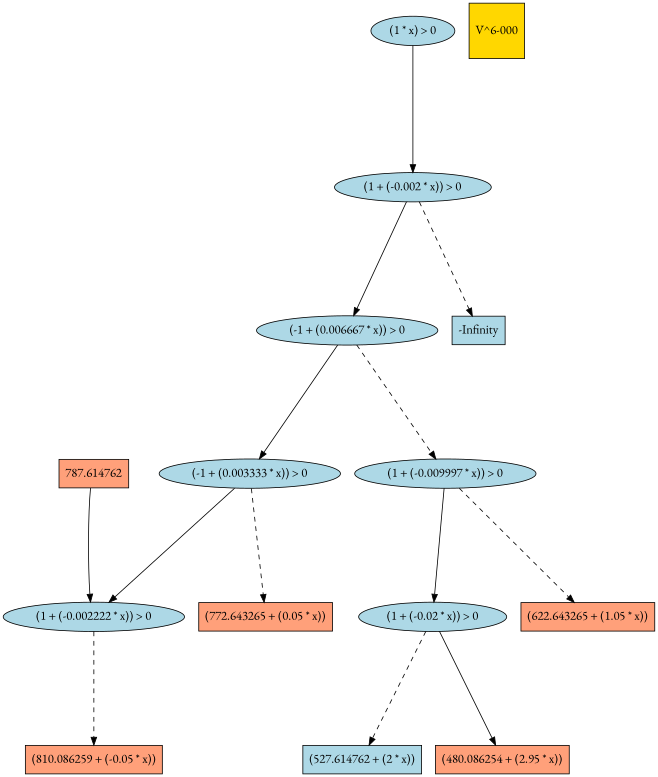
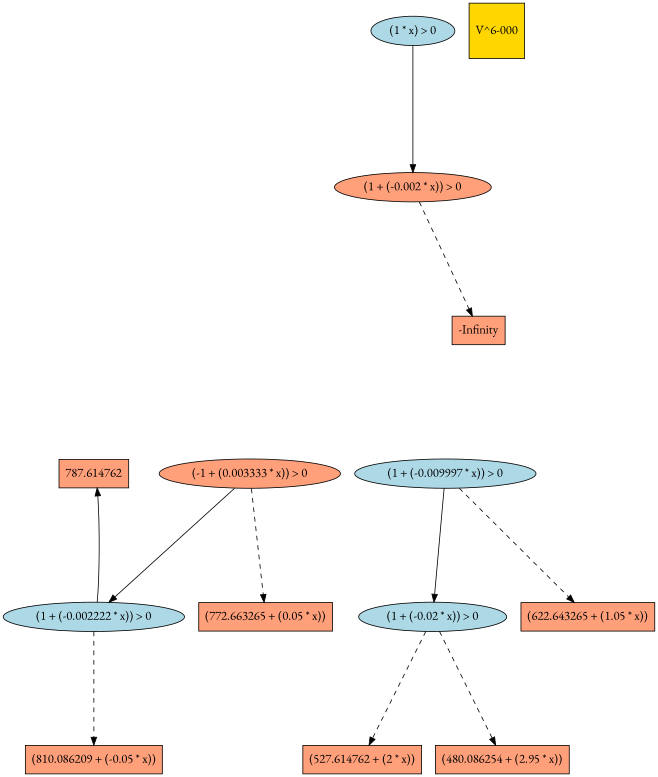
(413, 187) -> (413, 187)
(347, 330) -> none
(479, 330) -> (479, 330)
(250, 474) -> (250, 474)
(89, 541) -> (99, 549)
(266, 617) -> (266, 617)
(466, 685) -> (466, 685)
(94, 760) -> (94, 760)
(362, 760) -> (362, 760)
